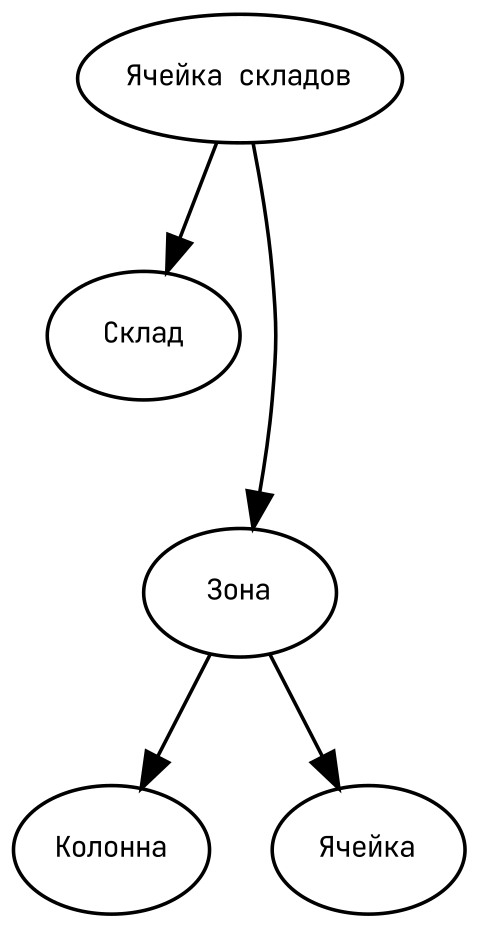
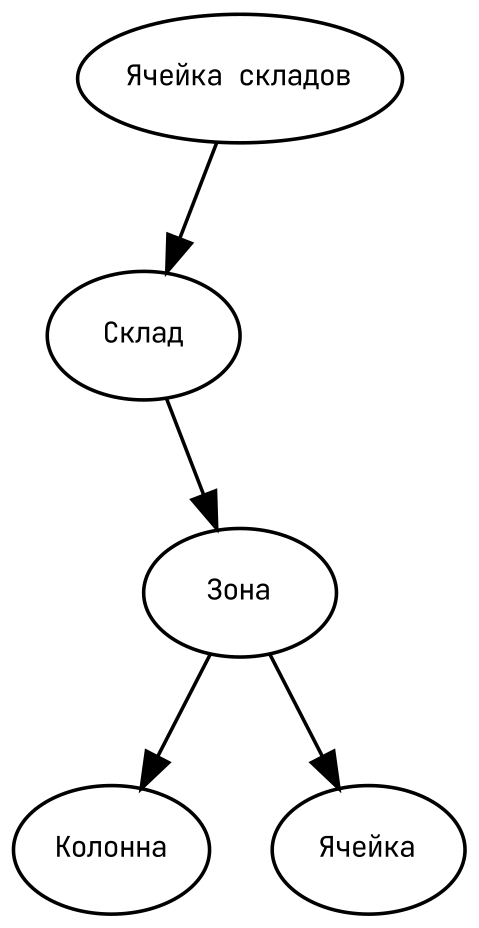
(275, 318) -> (185, 447)
